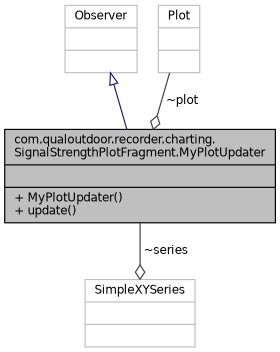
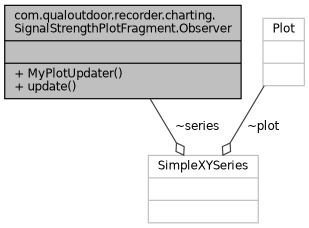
(101, 39) -> none
(163, 94) -> (247, 114)
(140, 153) -> (123, 29)
